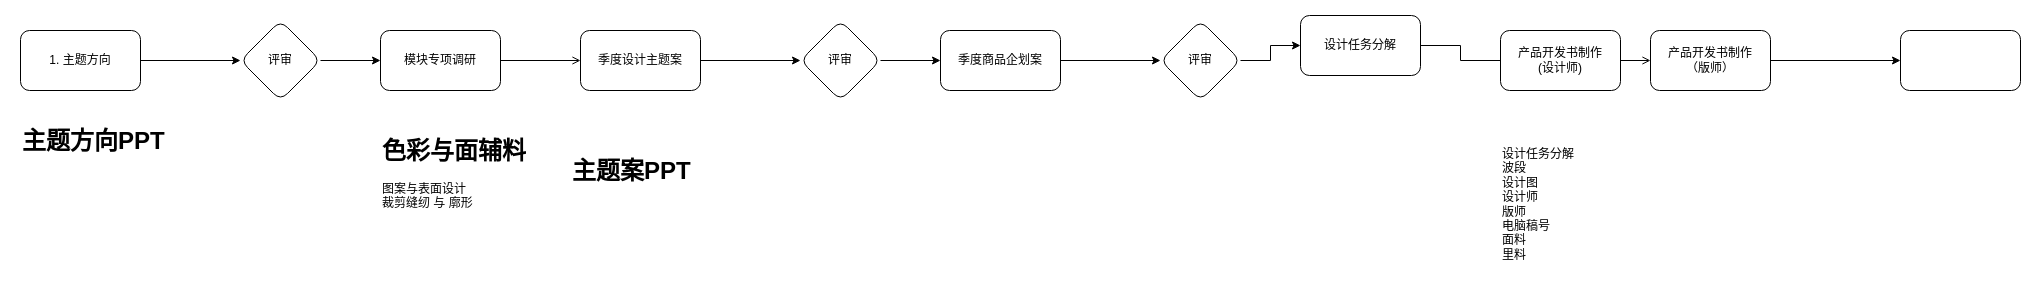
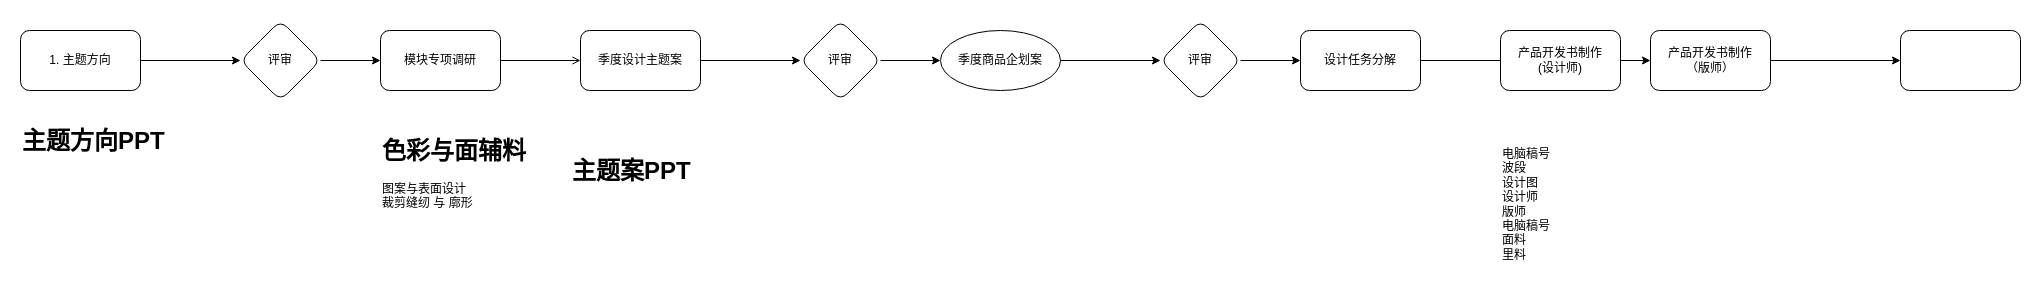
(1361, 46) -> (1361, 61)
(1001, 61) -> (1001, 61)
(1644, 61) -> (1642, 61)
(1539, 205) -> (1527, 205)
